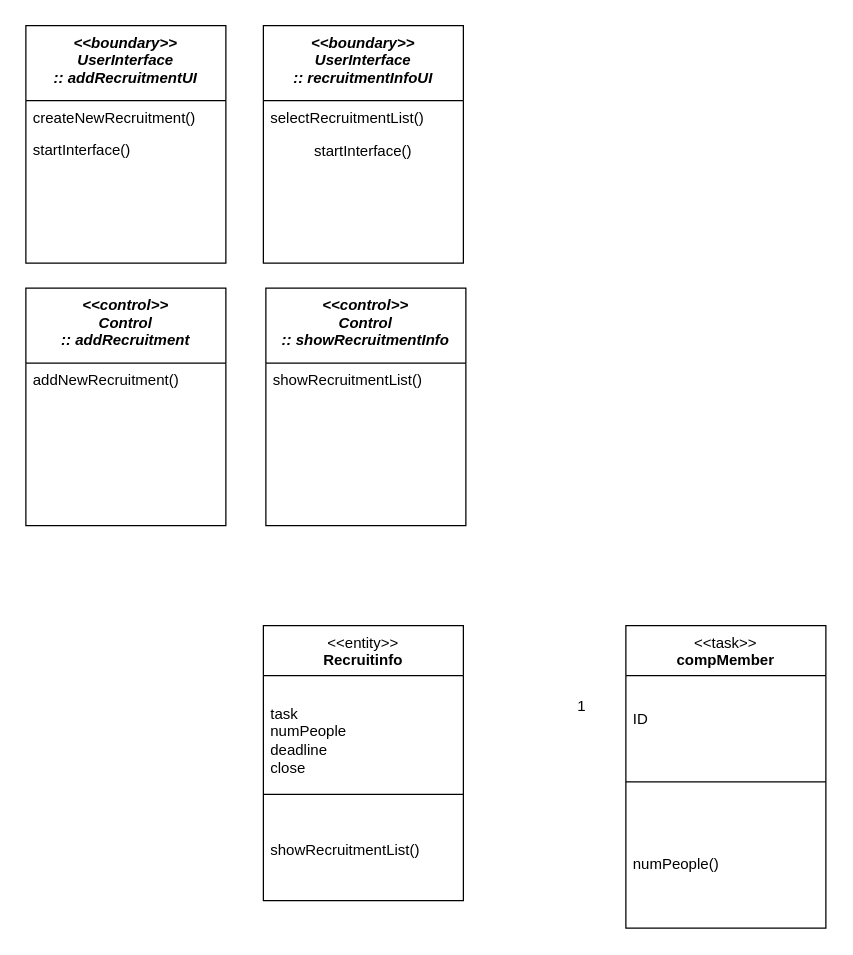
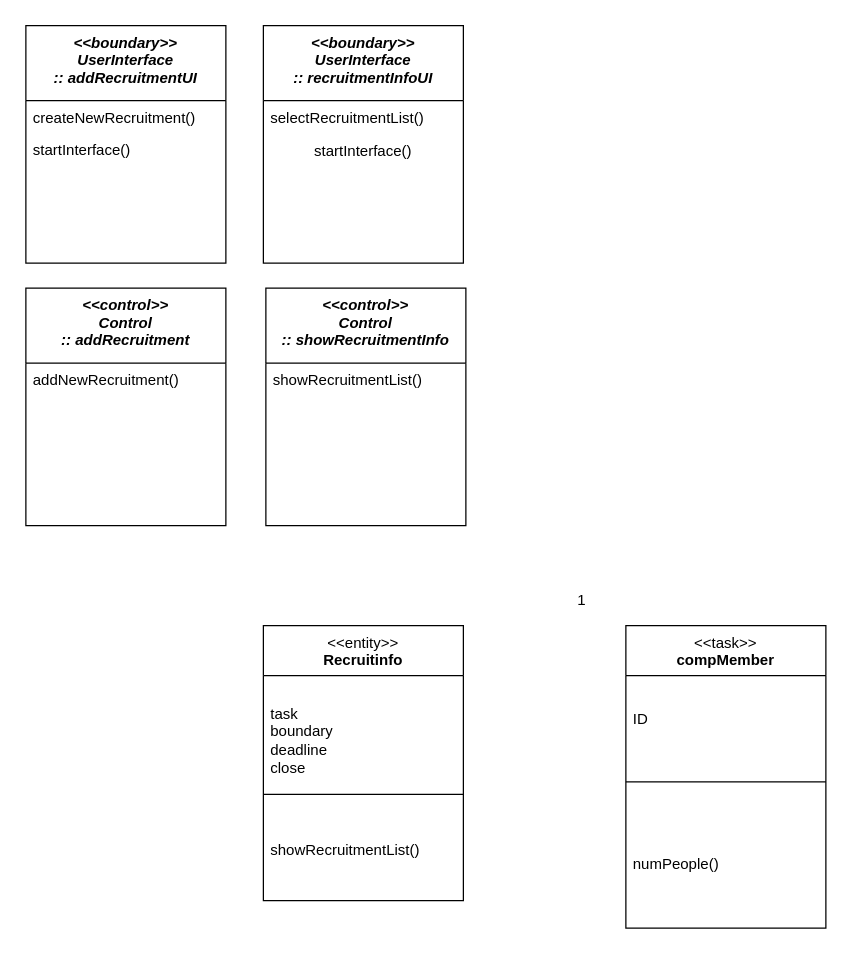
(582, 707) -> (582, 601)
(306, 732) -> (304, 732)
